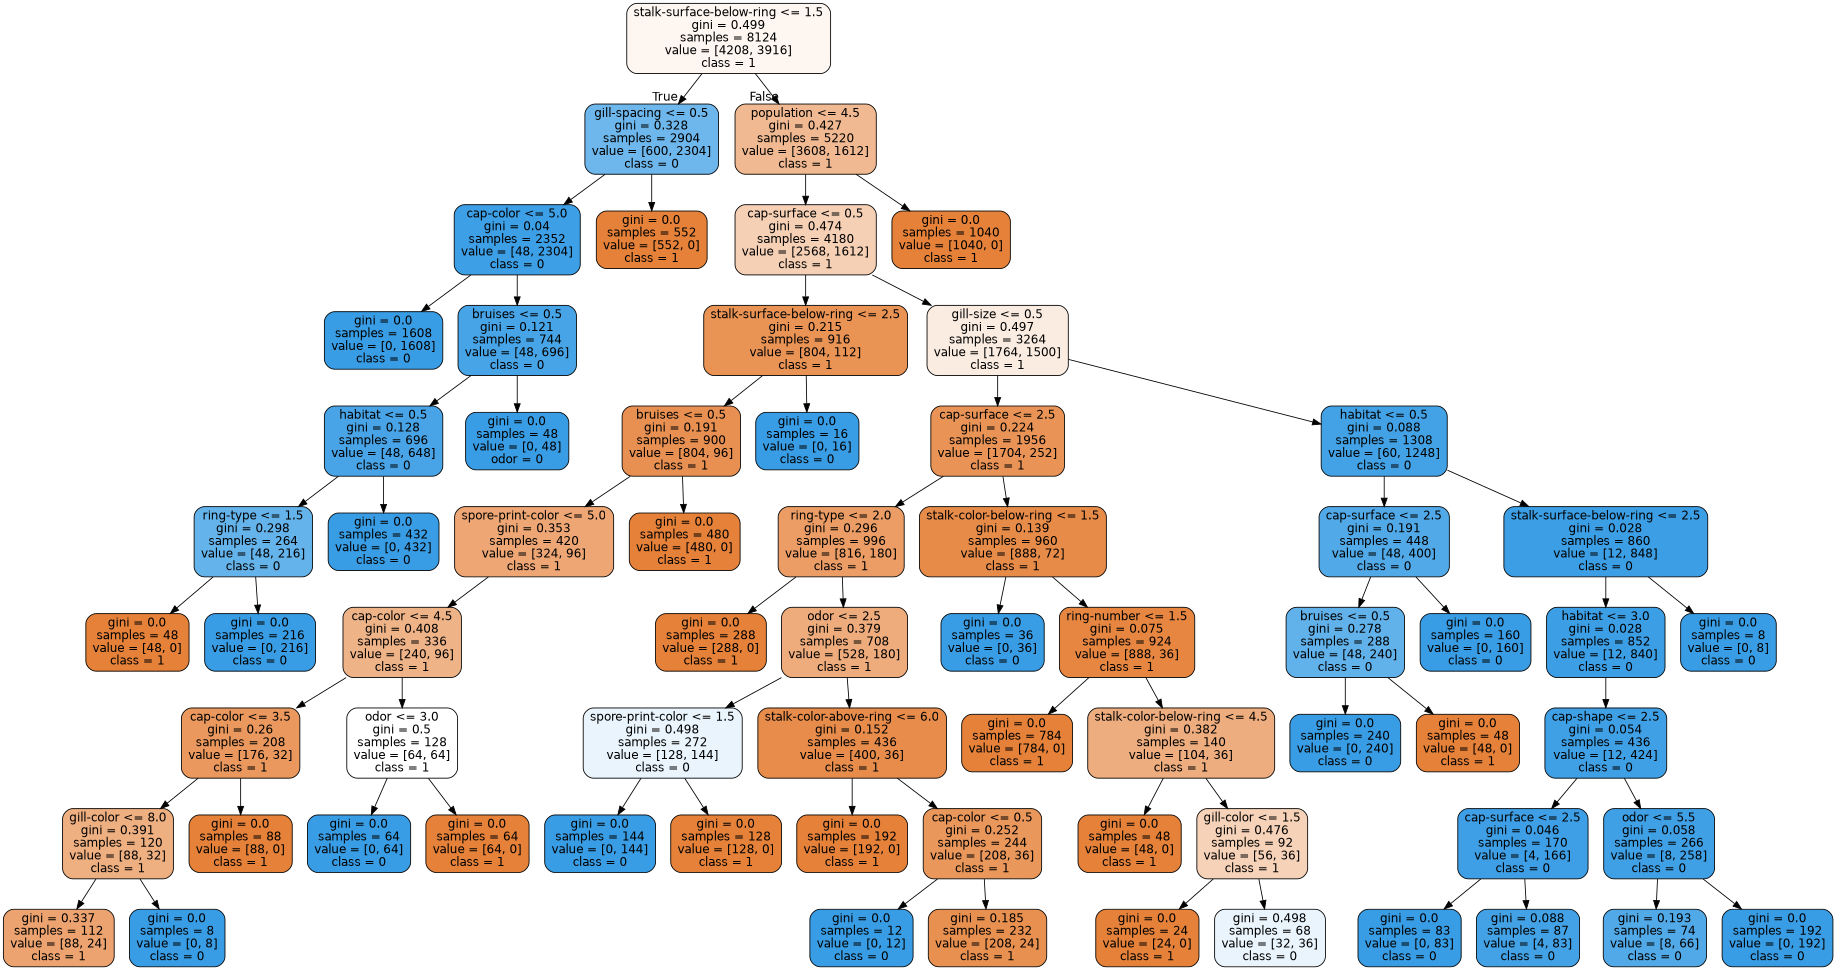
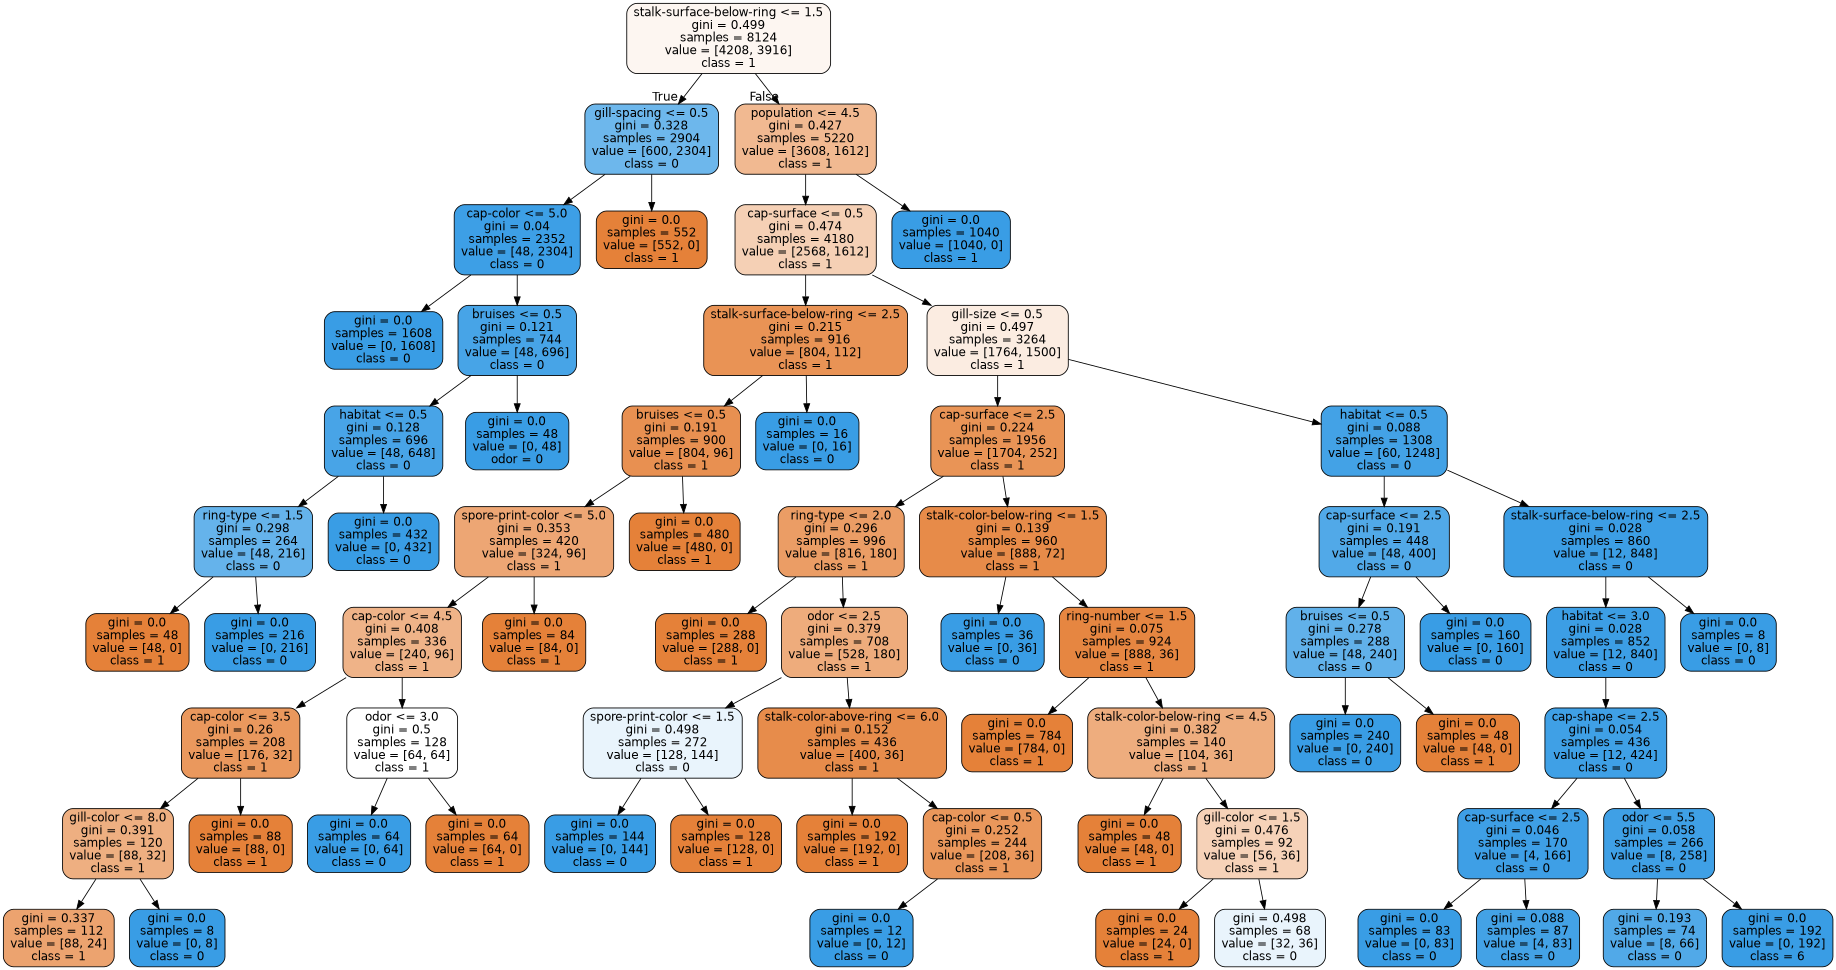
(951, 240) -> (951, 240)
none -> (534, 642)
(988, 938) -> none
(1778, 938) -> (1778, 938)
